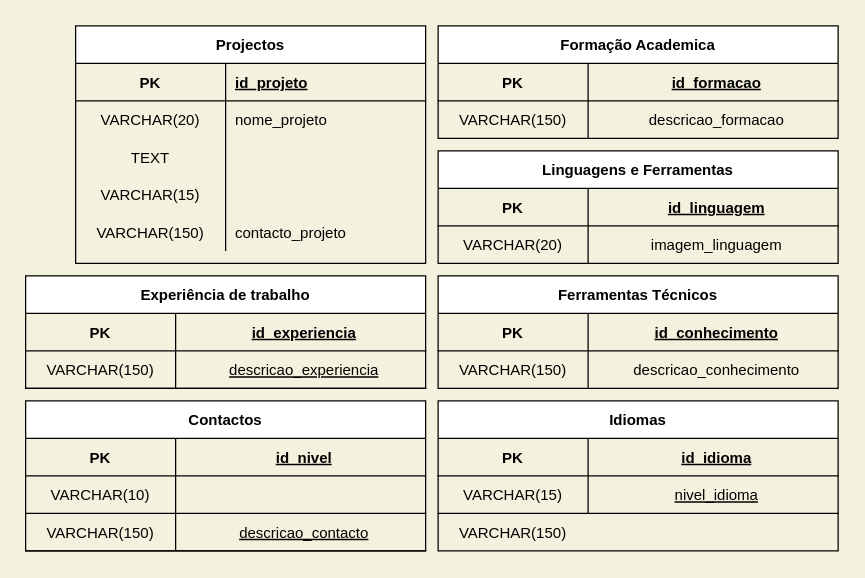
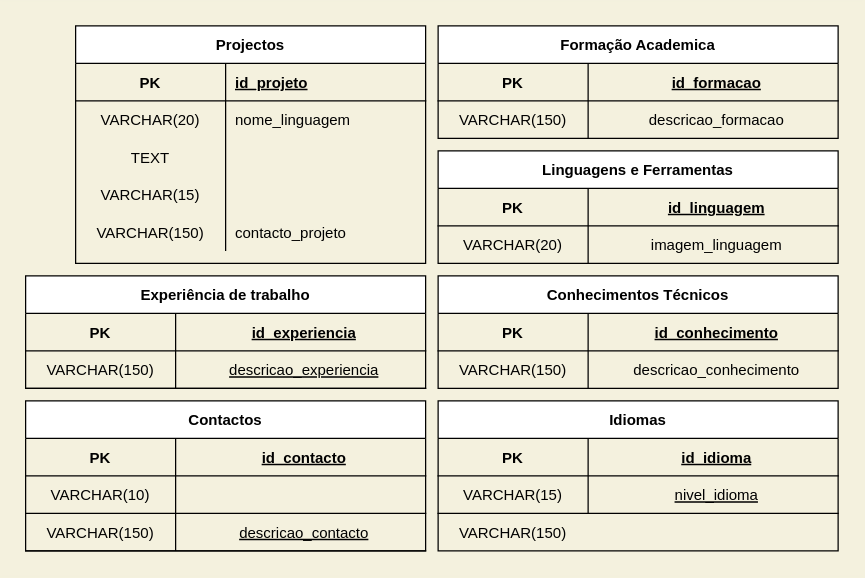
(285, 120) -> (290, 120)
(638, 295) -> (638, 295)
(304, 458) -> (304, 458)
